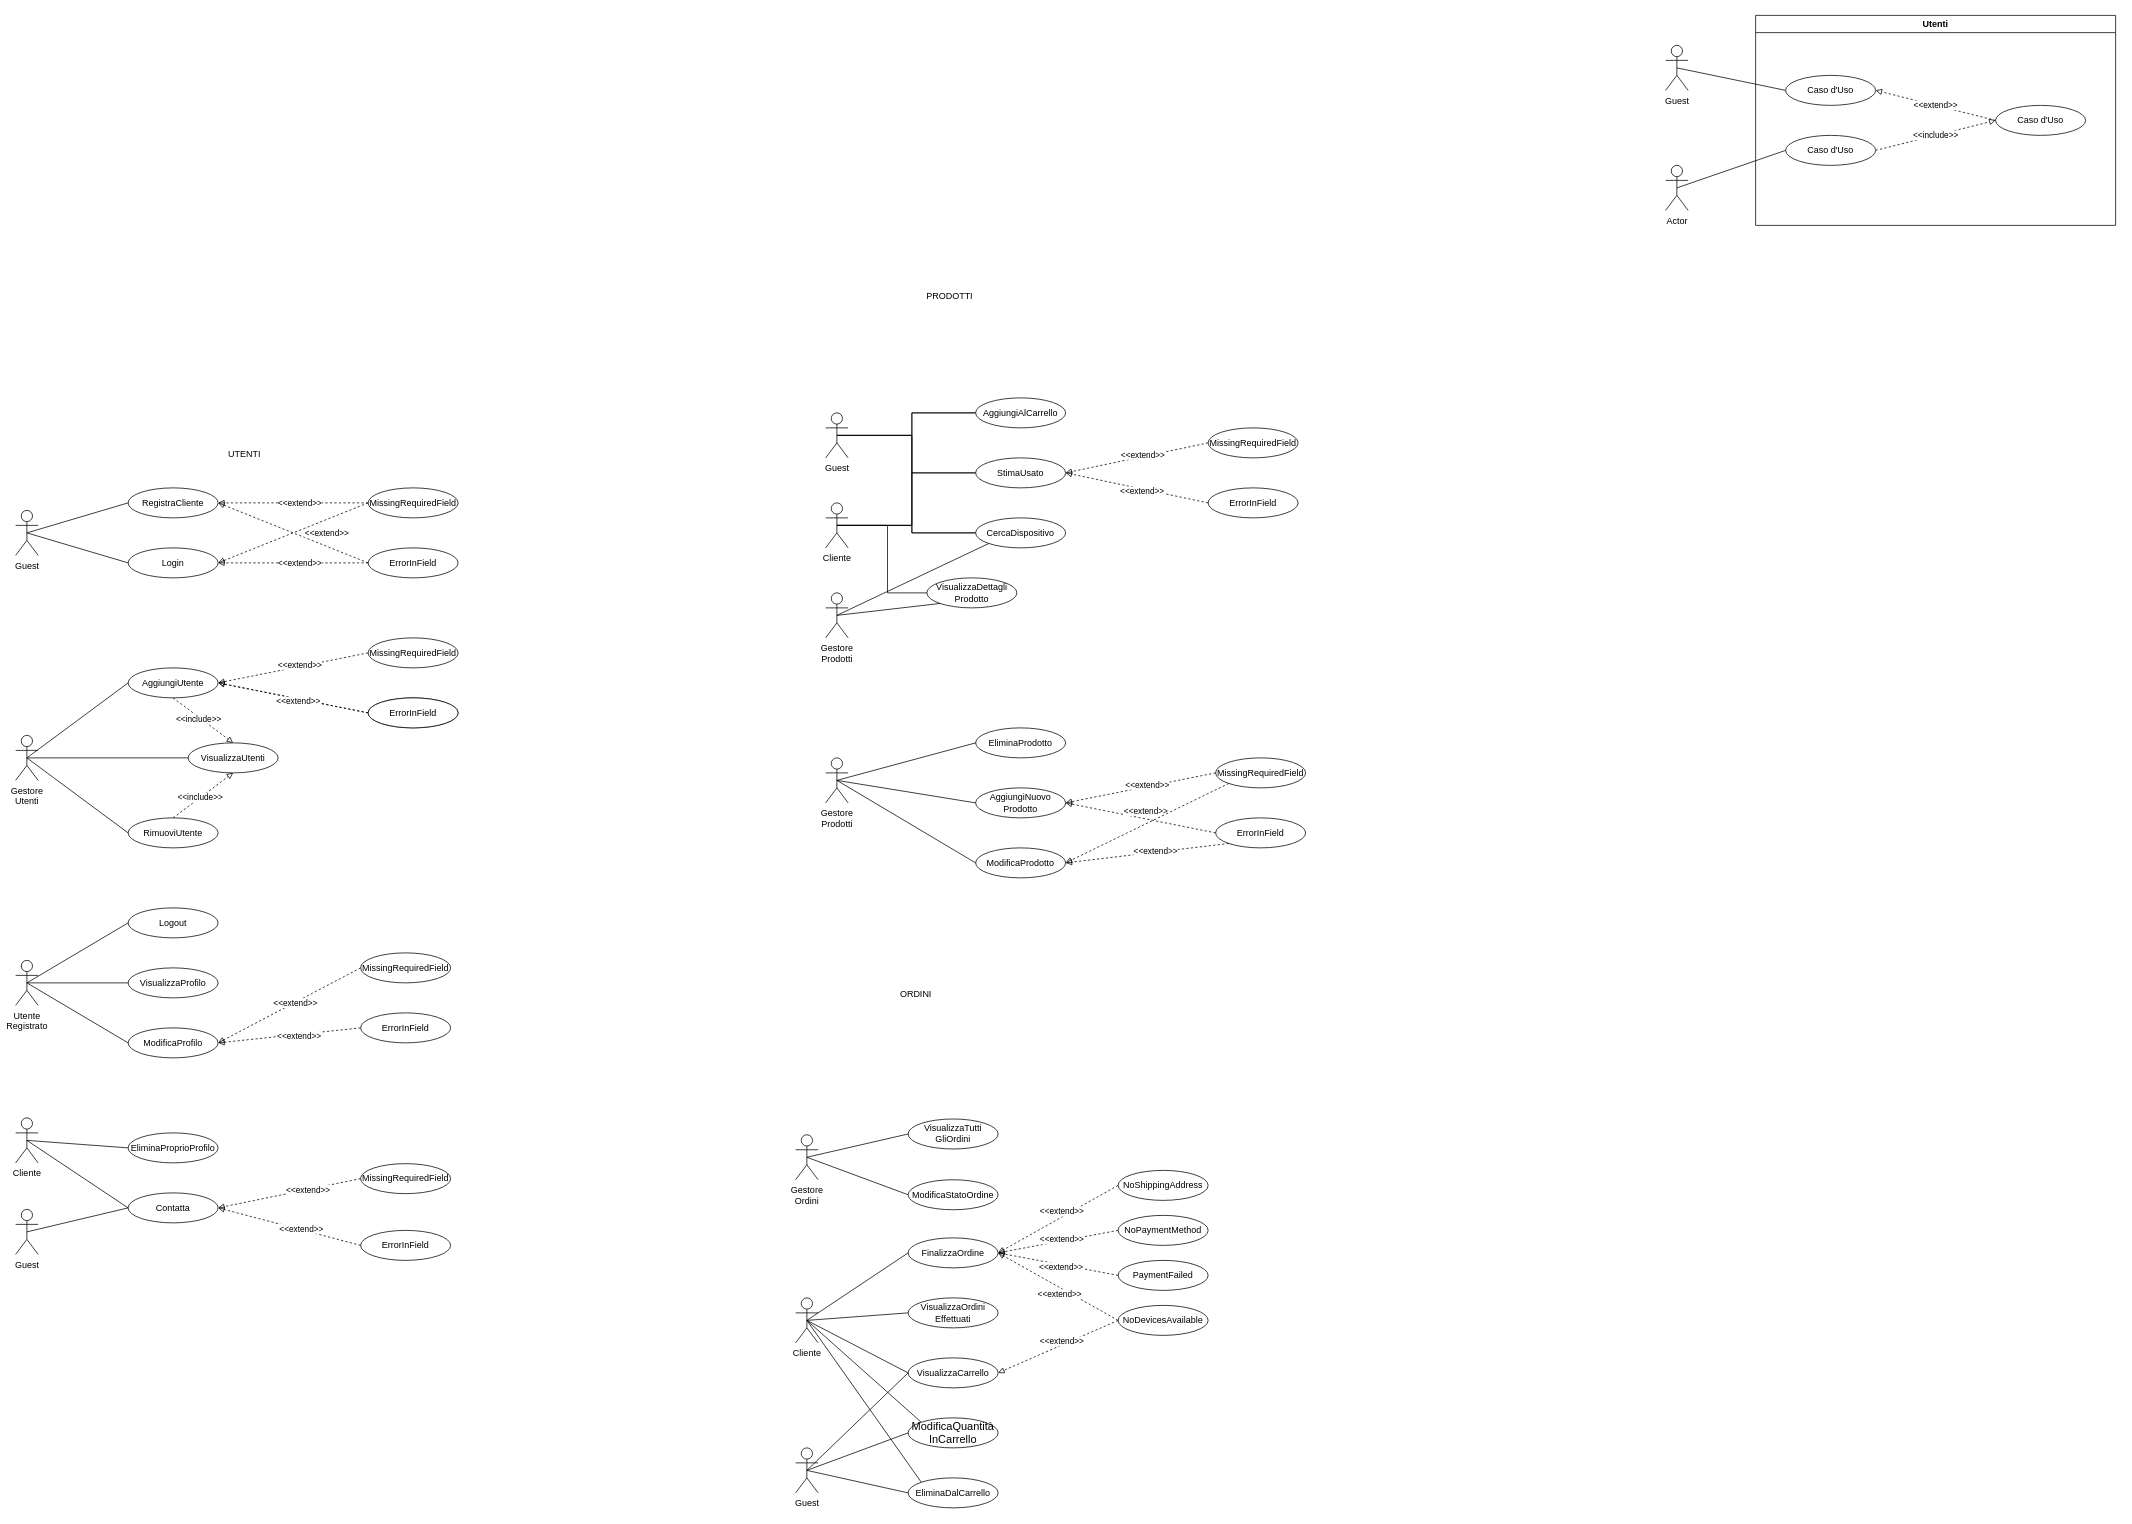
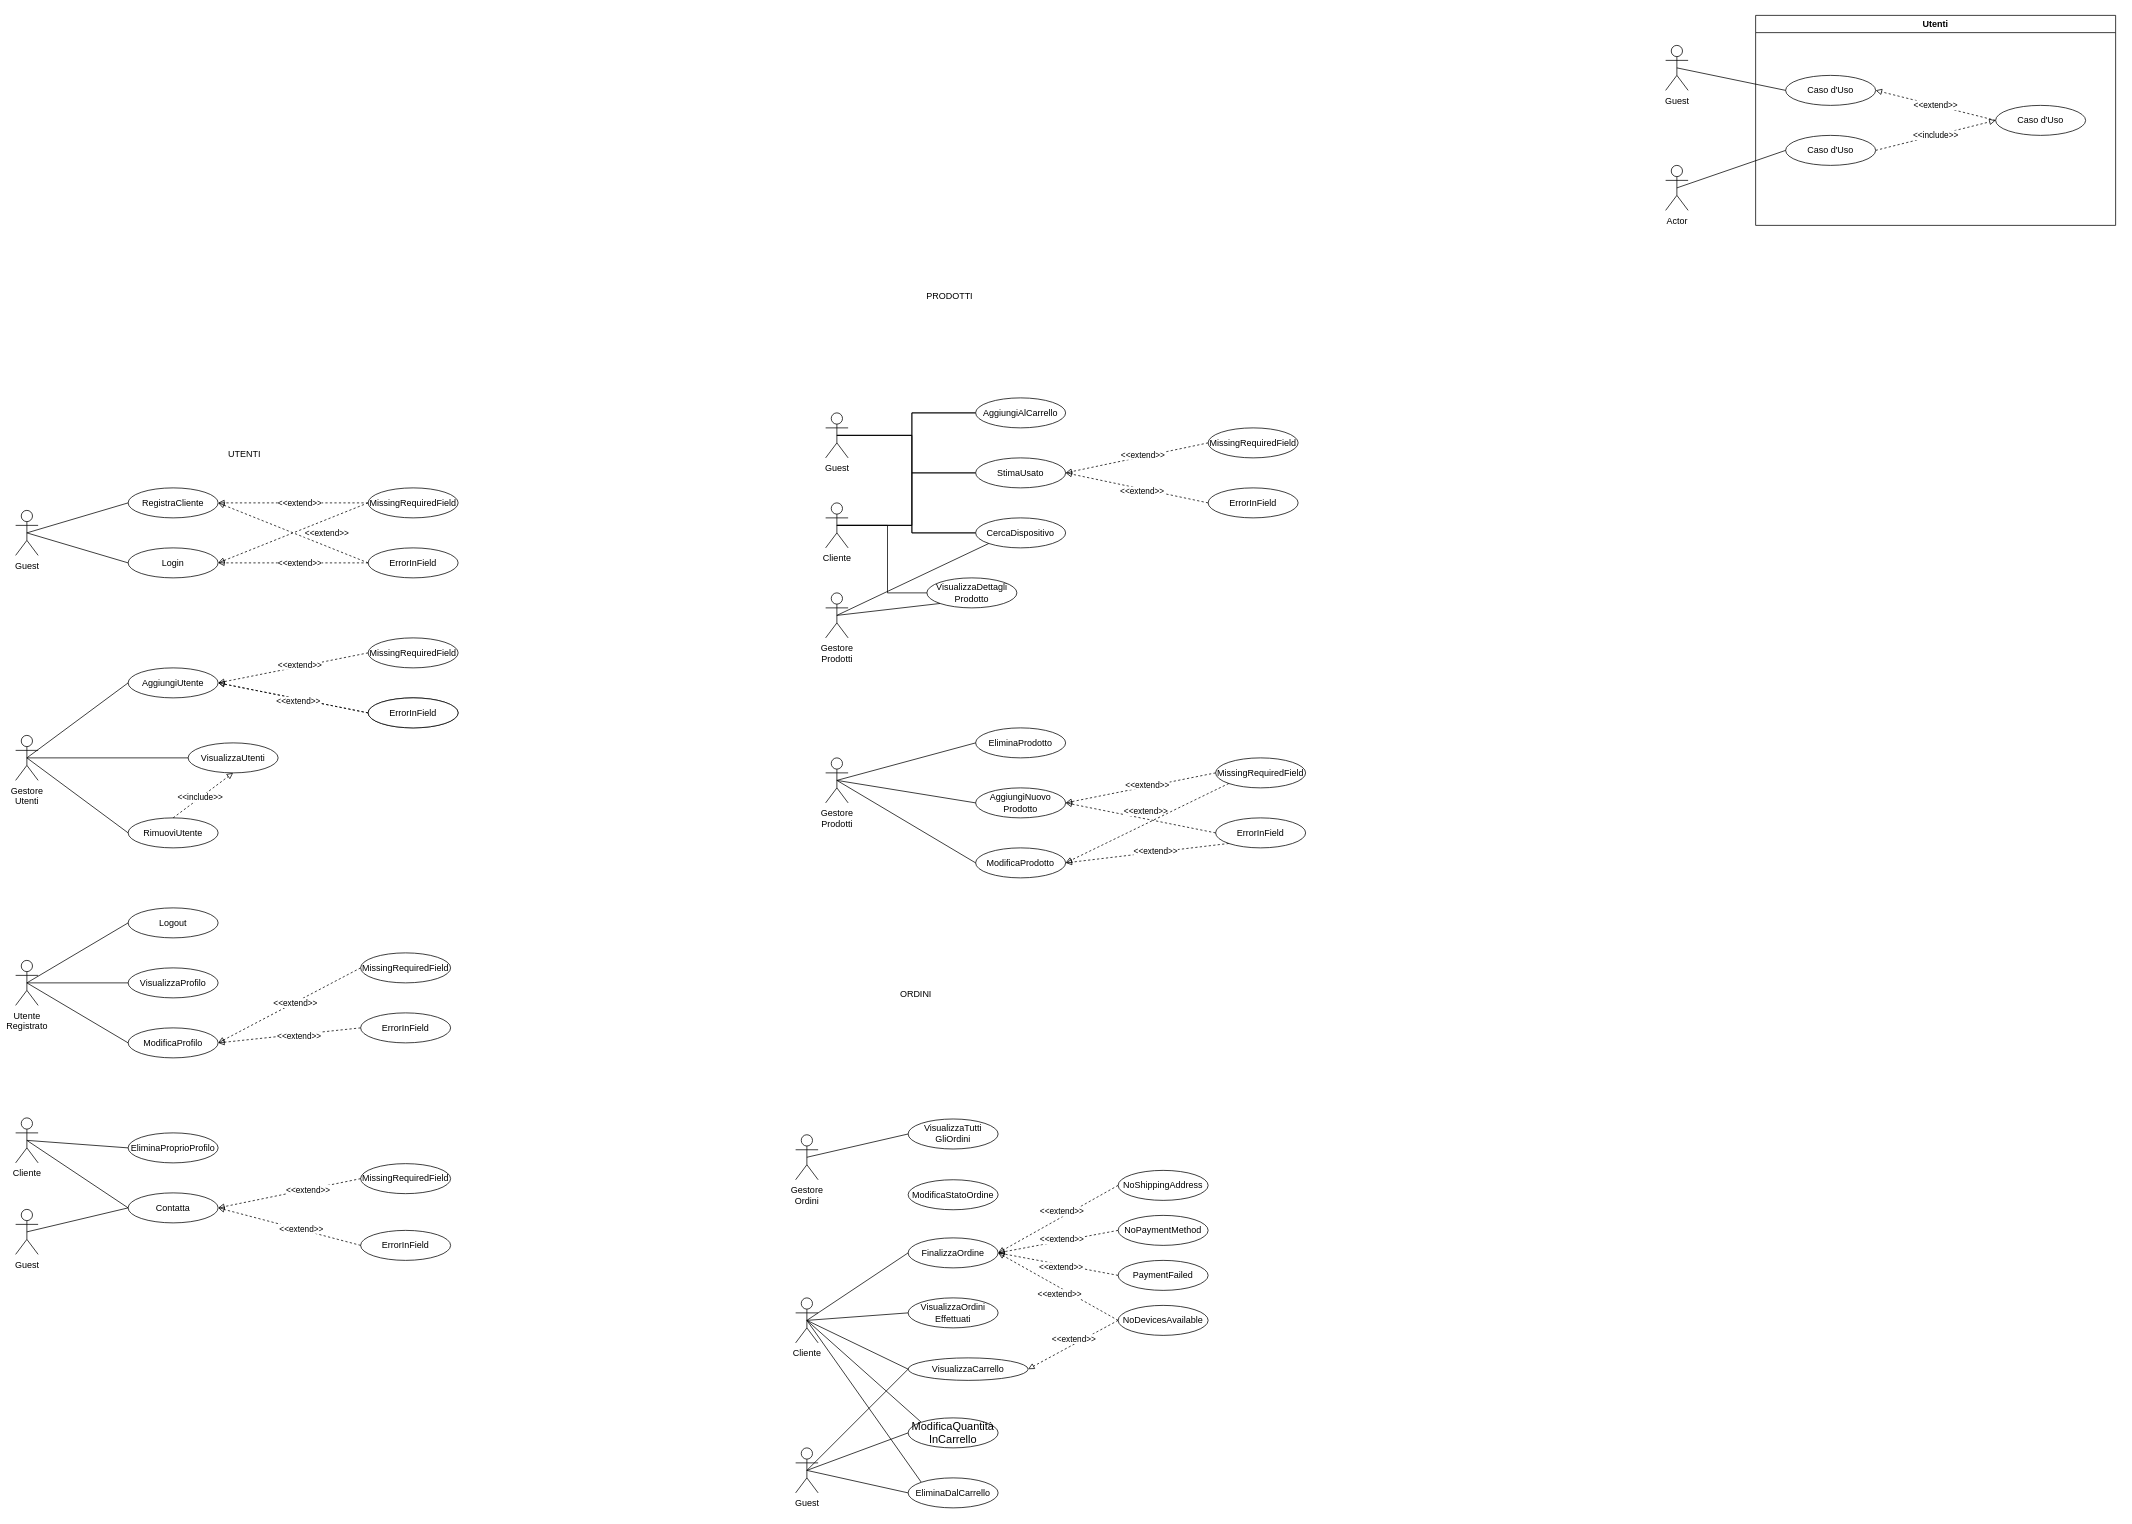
(201, 719) -> none
(858, 1176) -> none
(953, 1373) -> (968, 1369)
